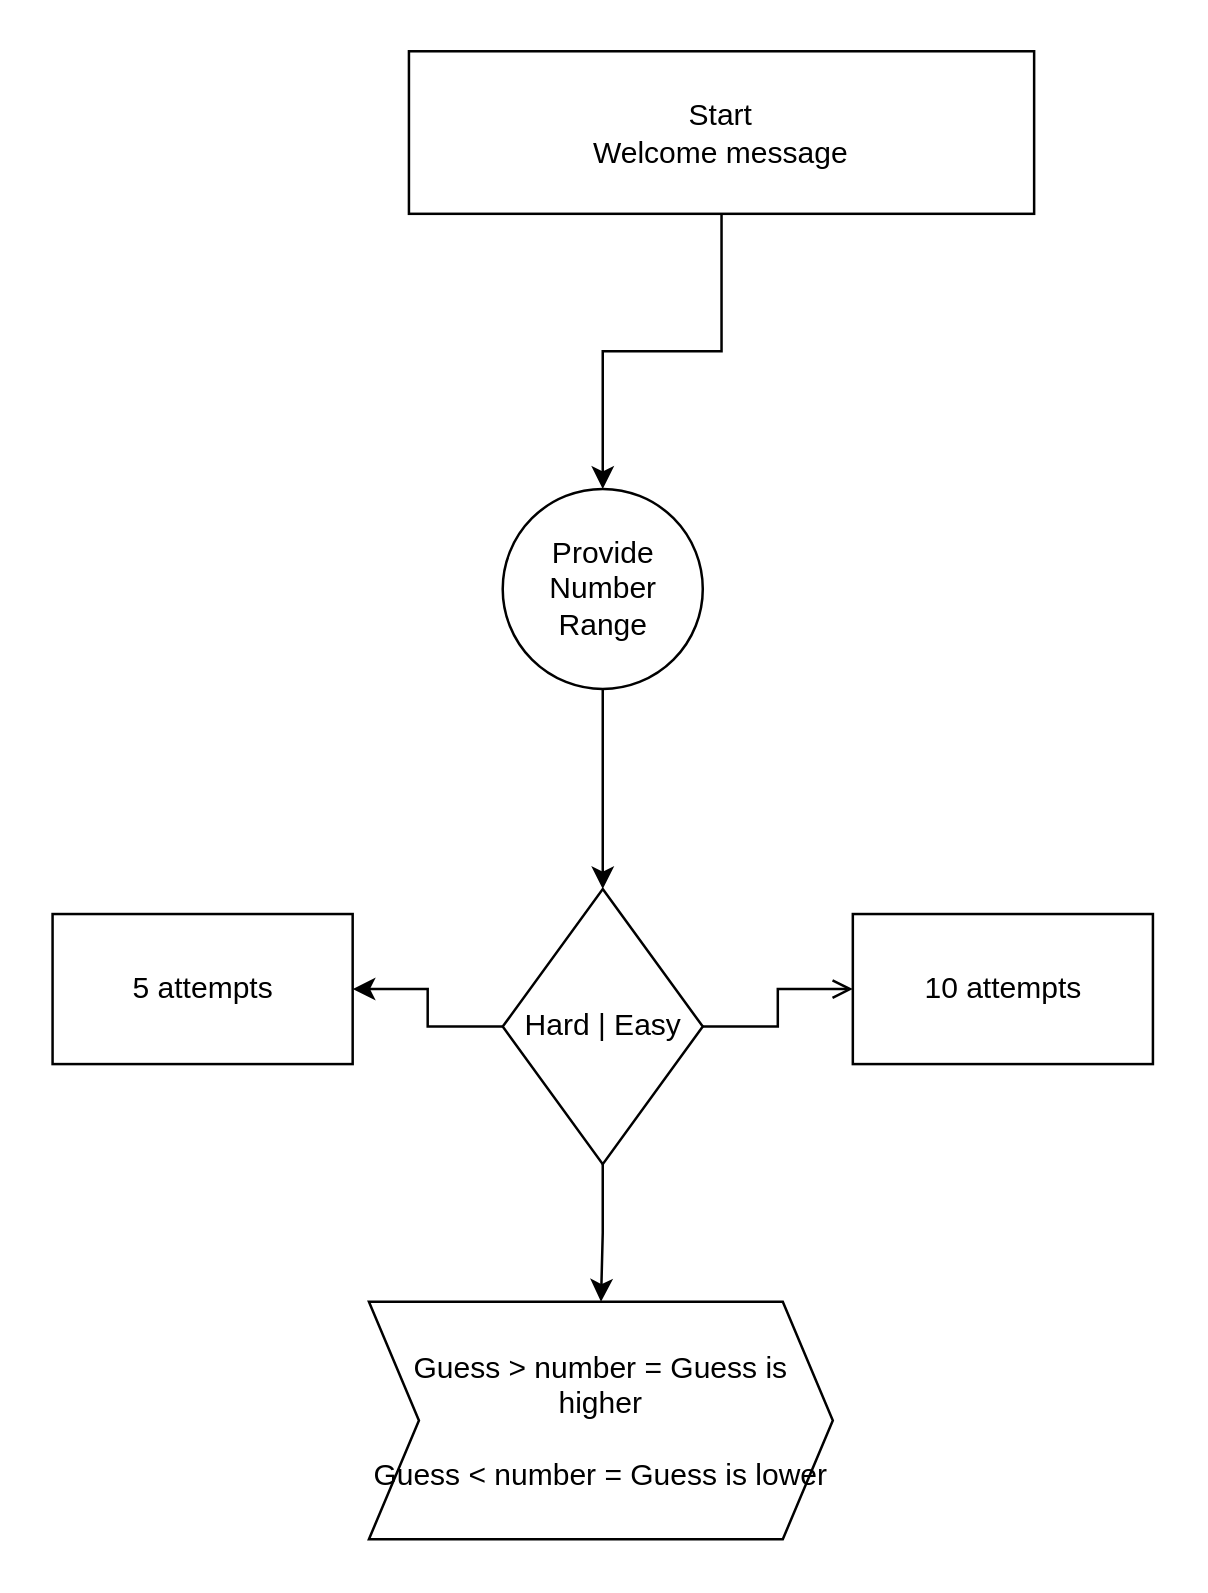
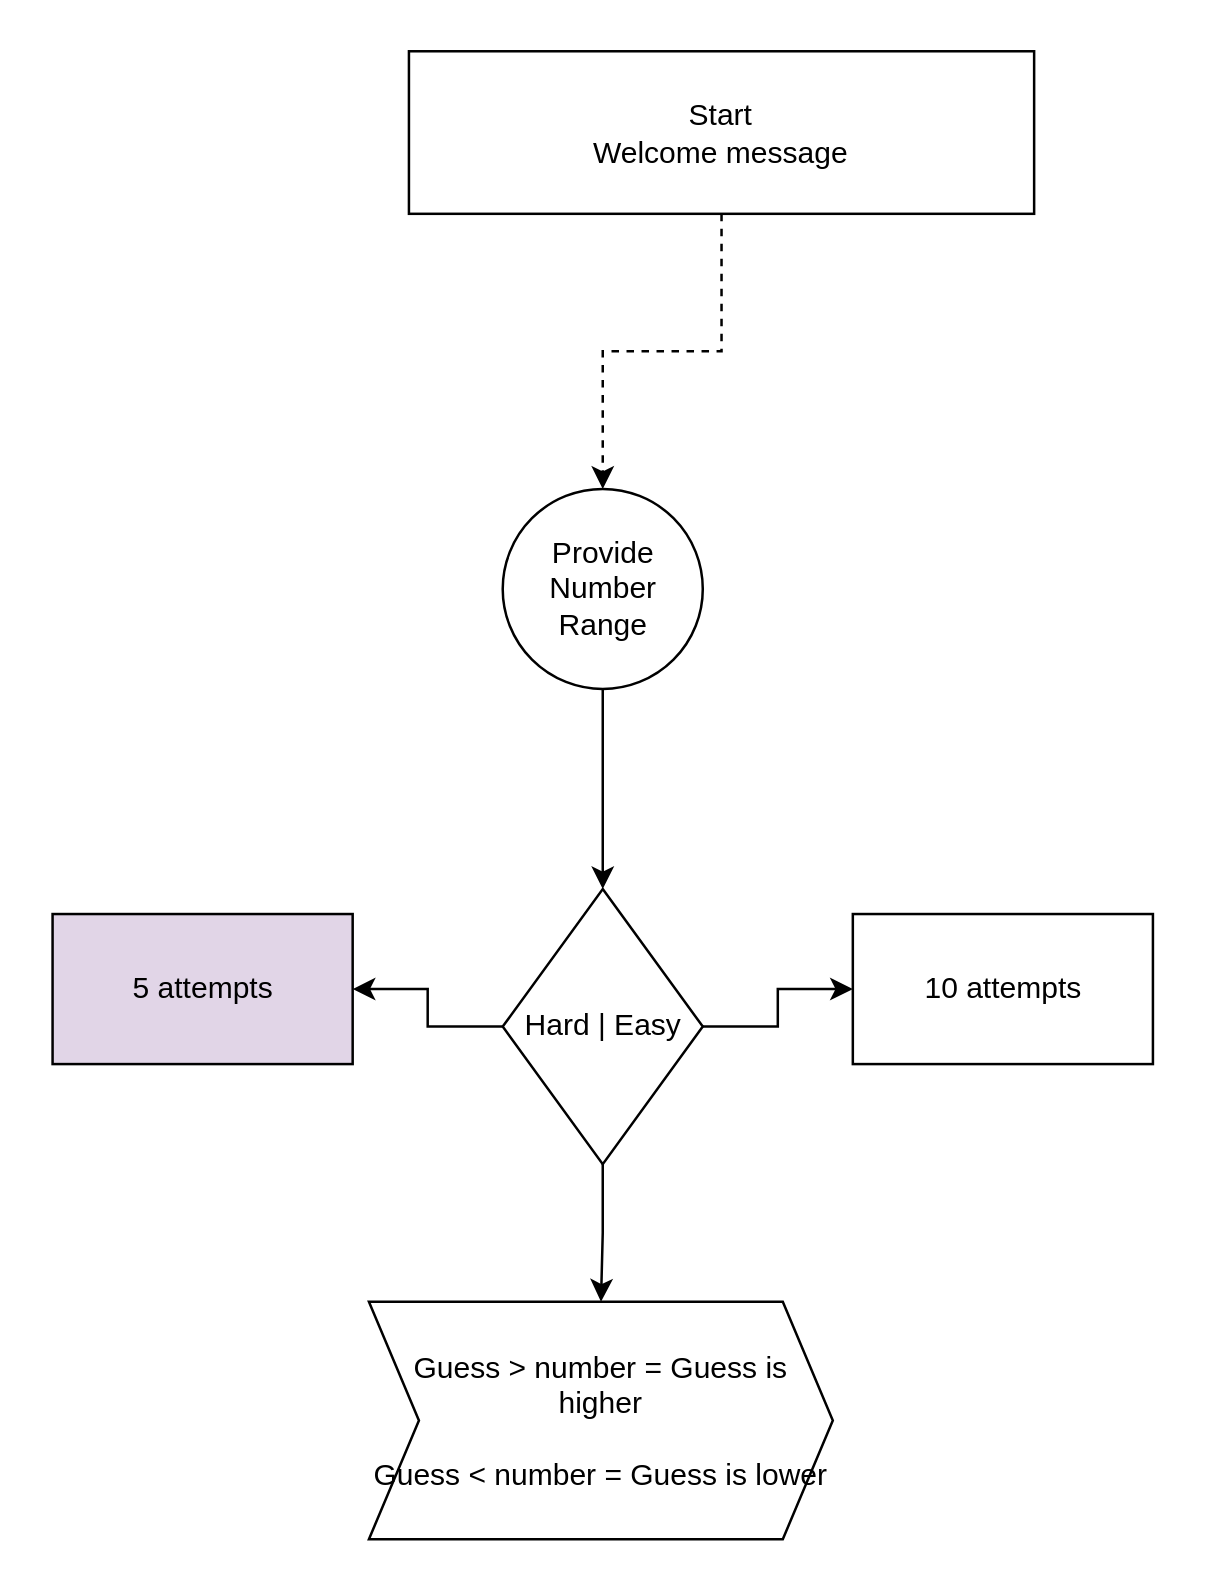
(669, 351) -> (669, 351)
(203, 989) -> (203, 989)
(838, 989) -> (834, 989)
